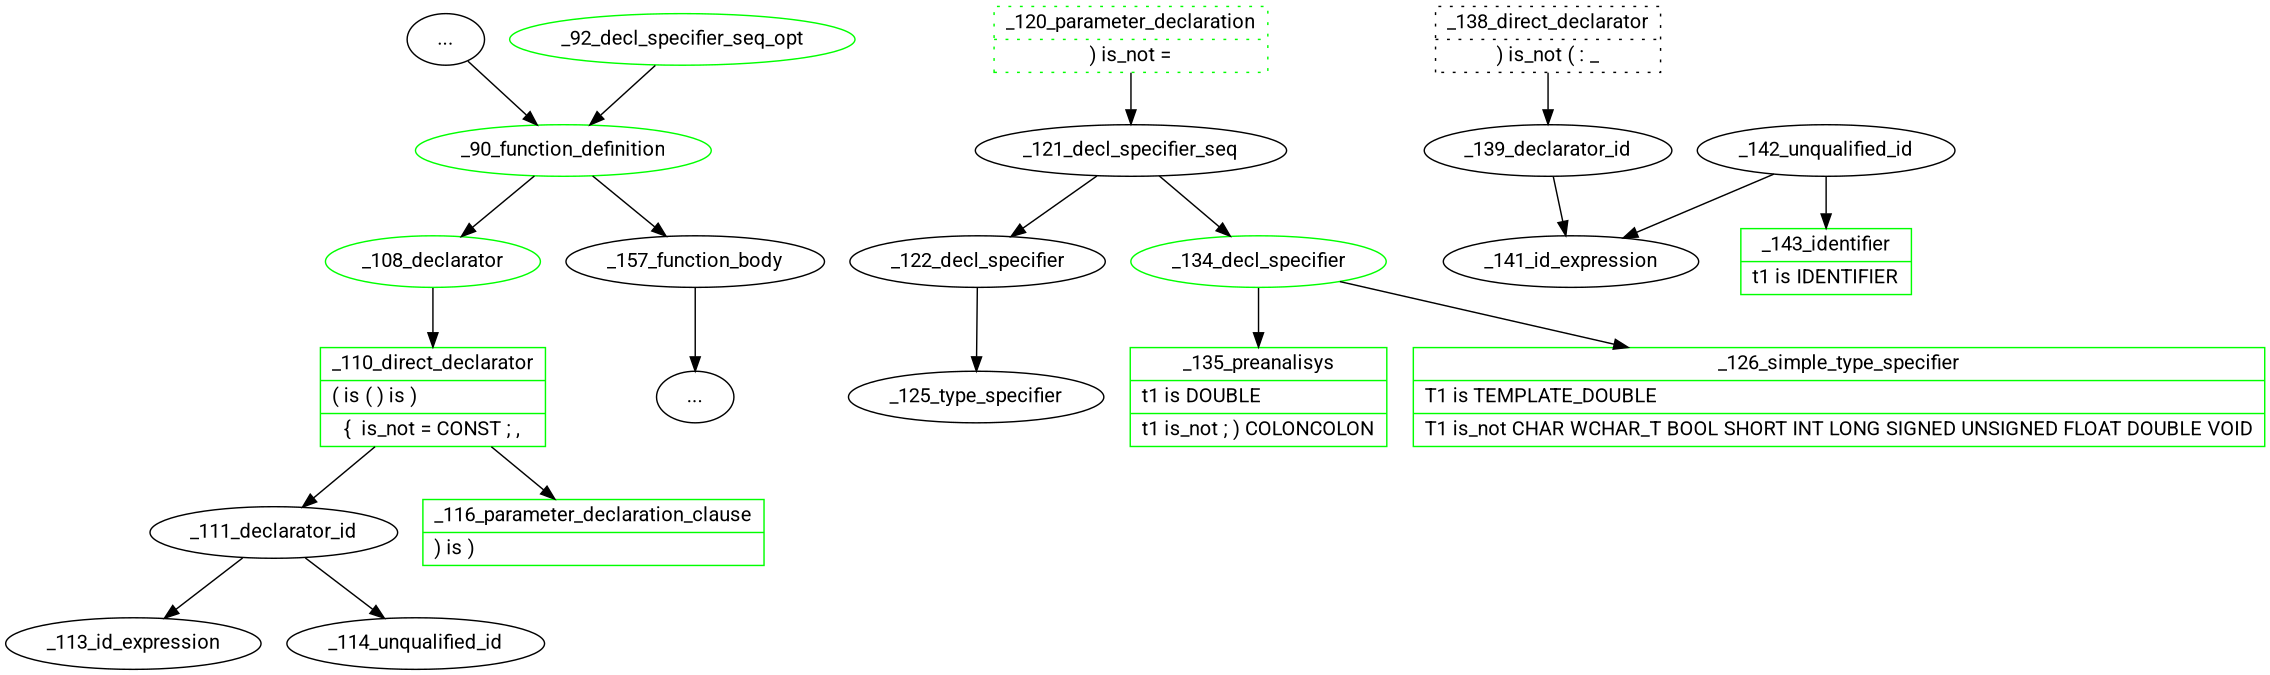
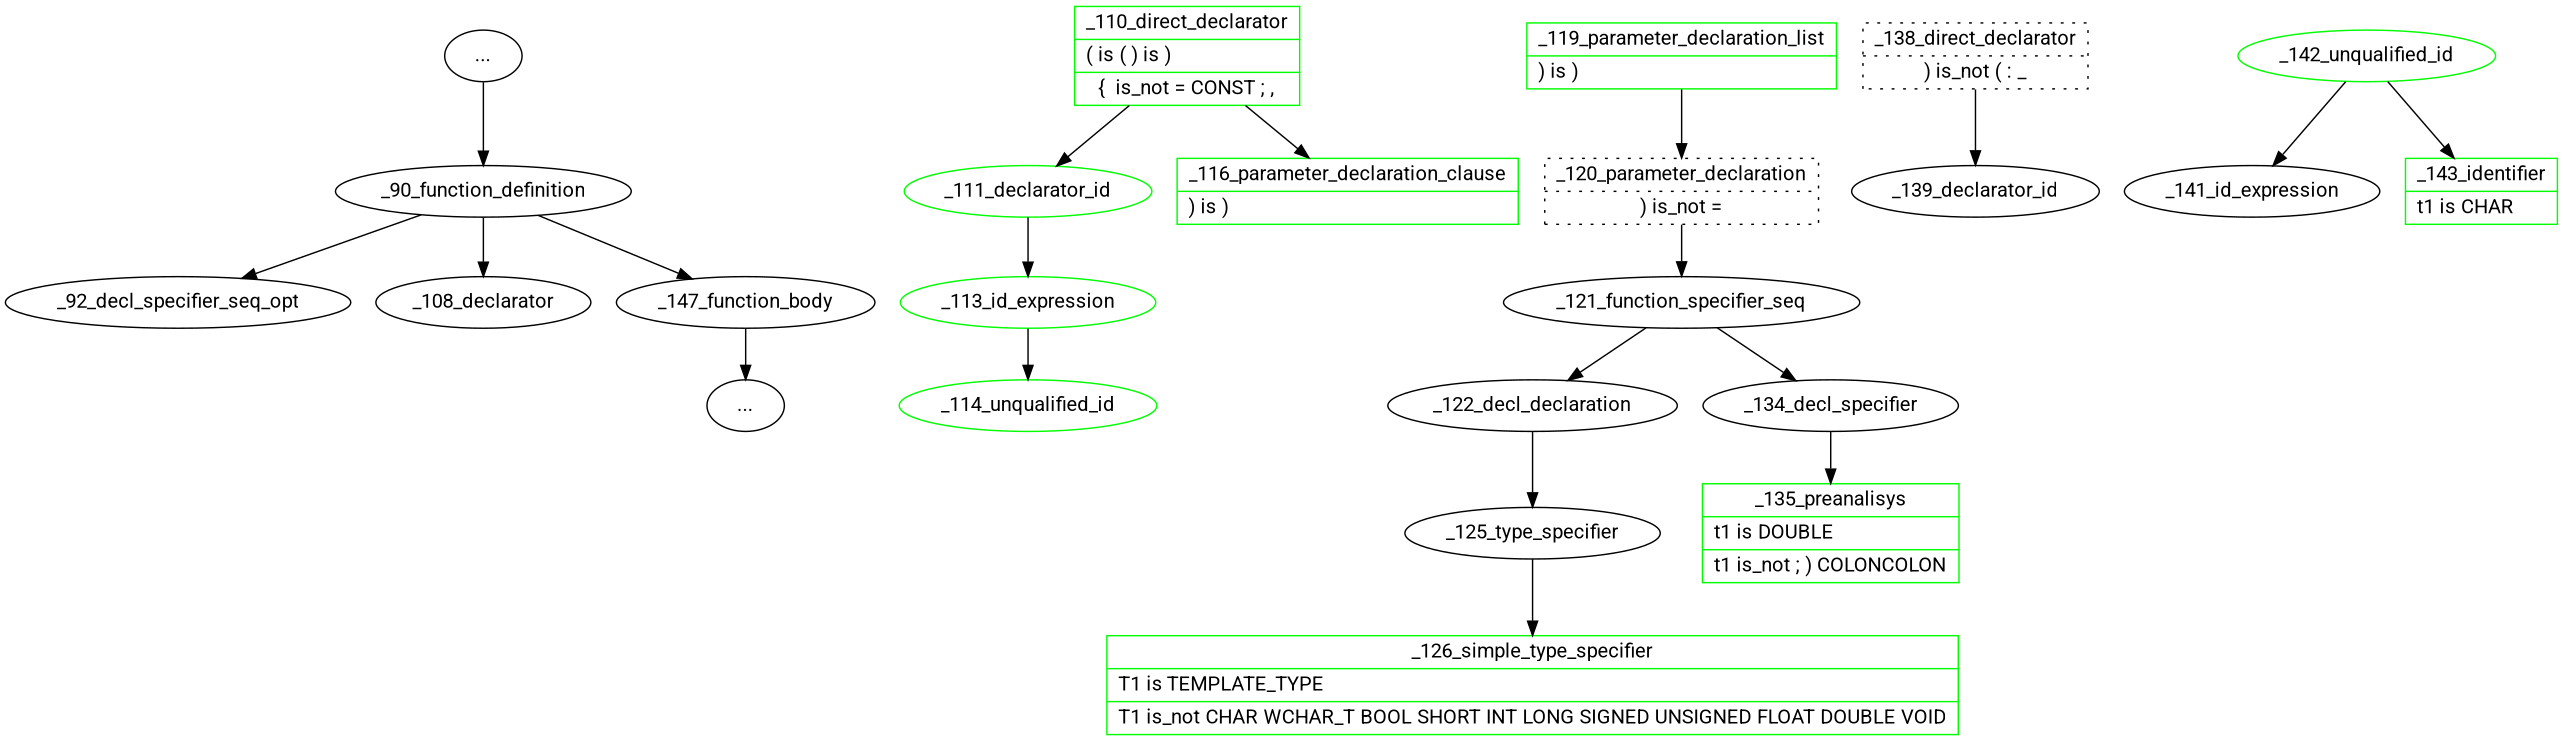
(682, 39) -> (178, 302)
(1131, 39) -> (1682, 191)
none -> (1682, 56)
(628, 90) -> (338, 244)
(563, 150) -> (483, 191)
(1131, 150) -> (1682, 302)
(1826, 150) -> (2367, 56)
(1558, 199) -> none
(433, 262) -> (483, 302)
(695, 262) -> (746, 302)
(978, 262) -> (1533, 406)
(1259, 262) -> (1831, 406)
(1826, 277) -> (2466, 207)
(433, 310) -> none
(1477, 313) -> (1533, 590)
(1542, 396) -> (1222, 684)
(274, 532) -> (1028, 191)
(339, 584) -> (1028, 347)
(133, 644) -> (1028, 302)
(416, 644) -> (1028, 406)
